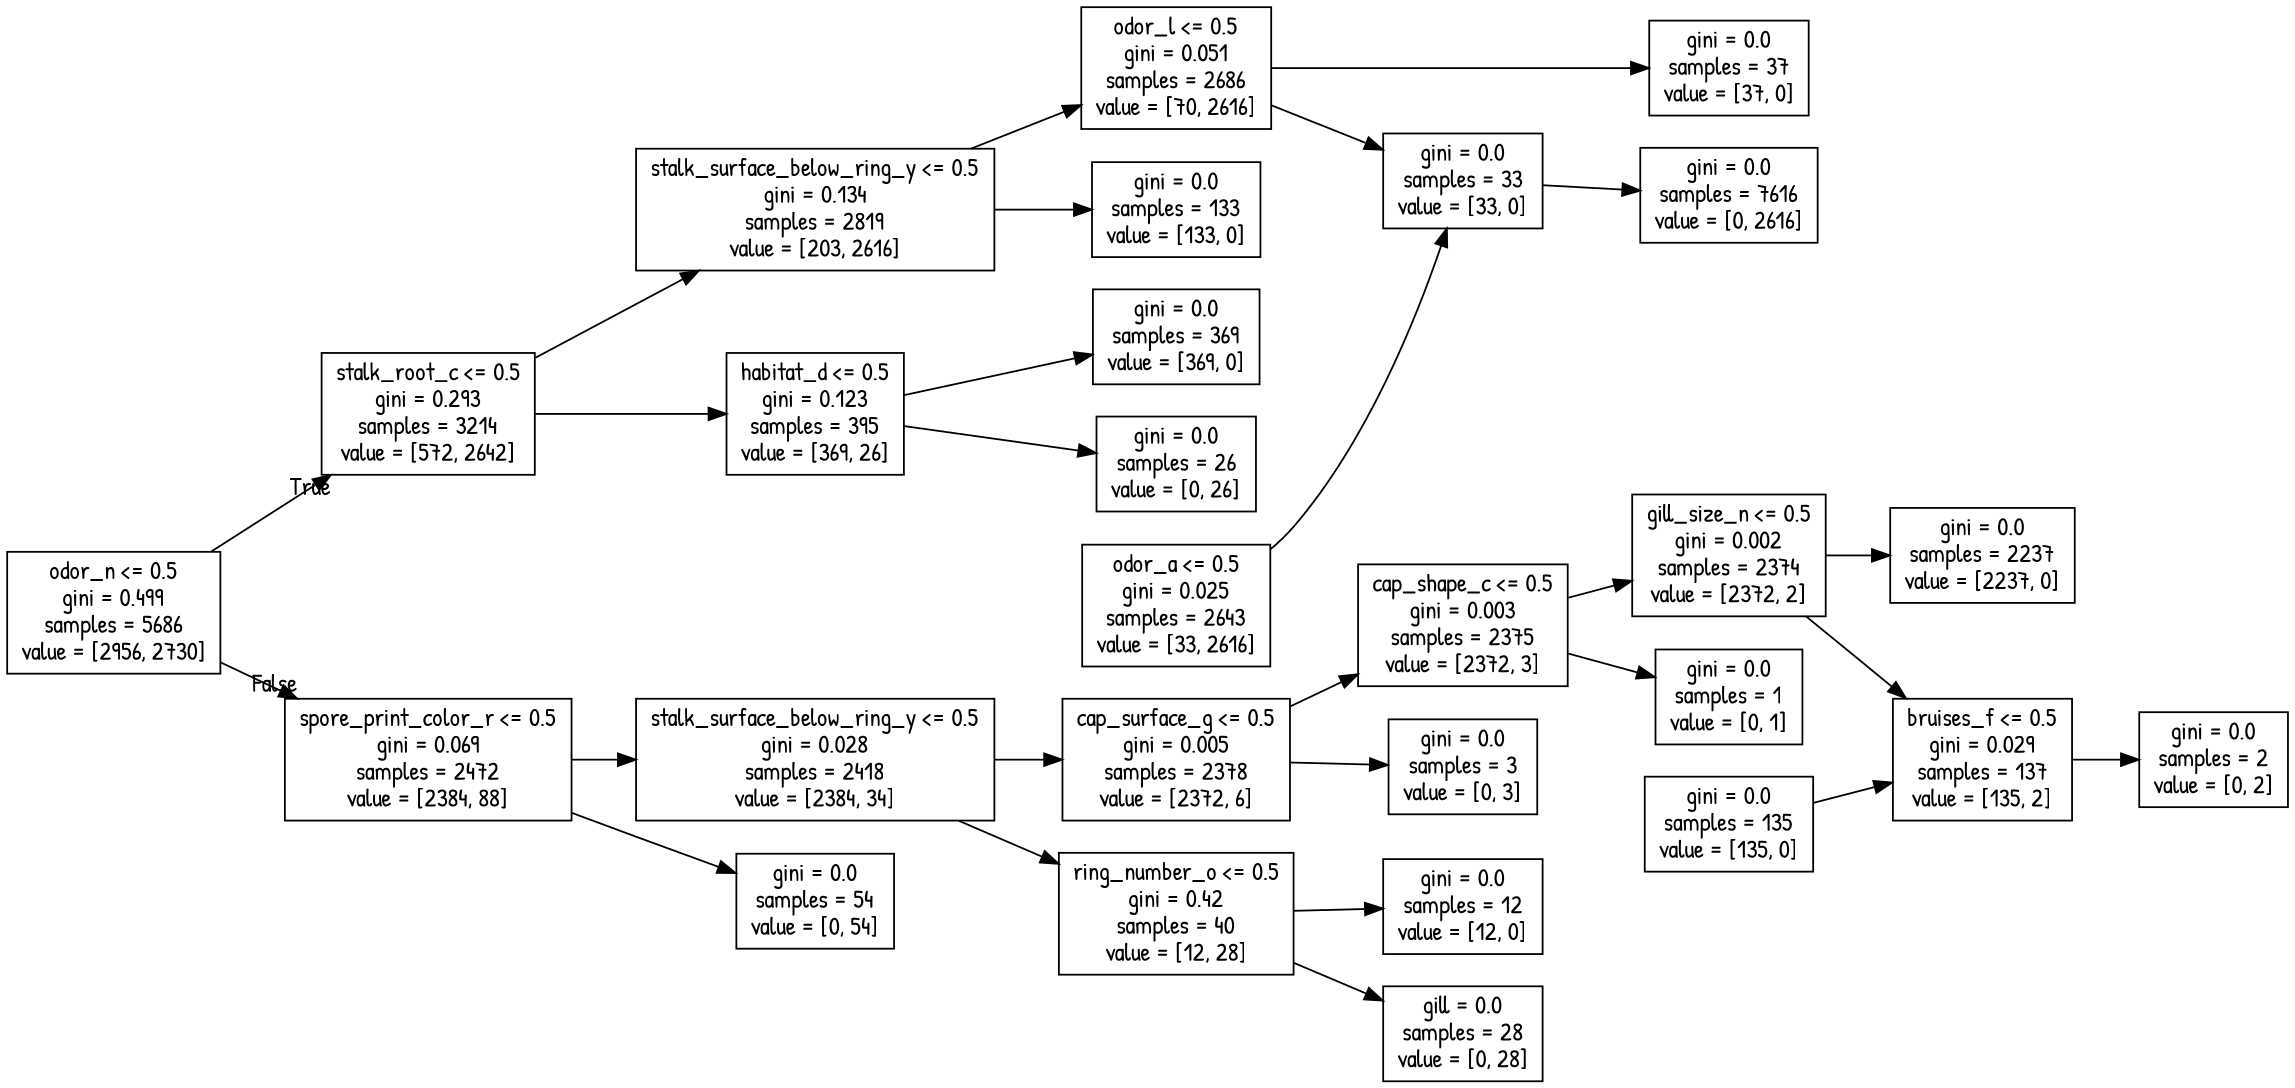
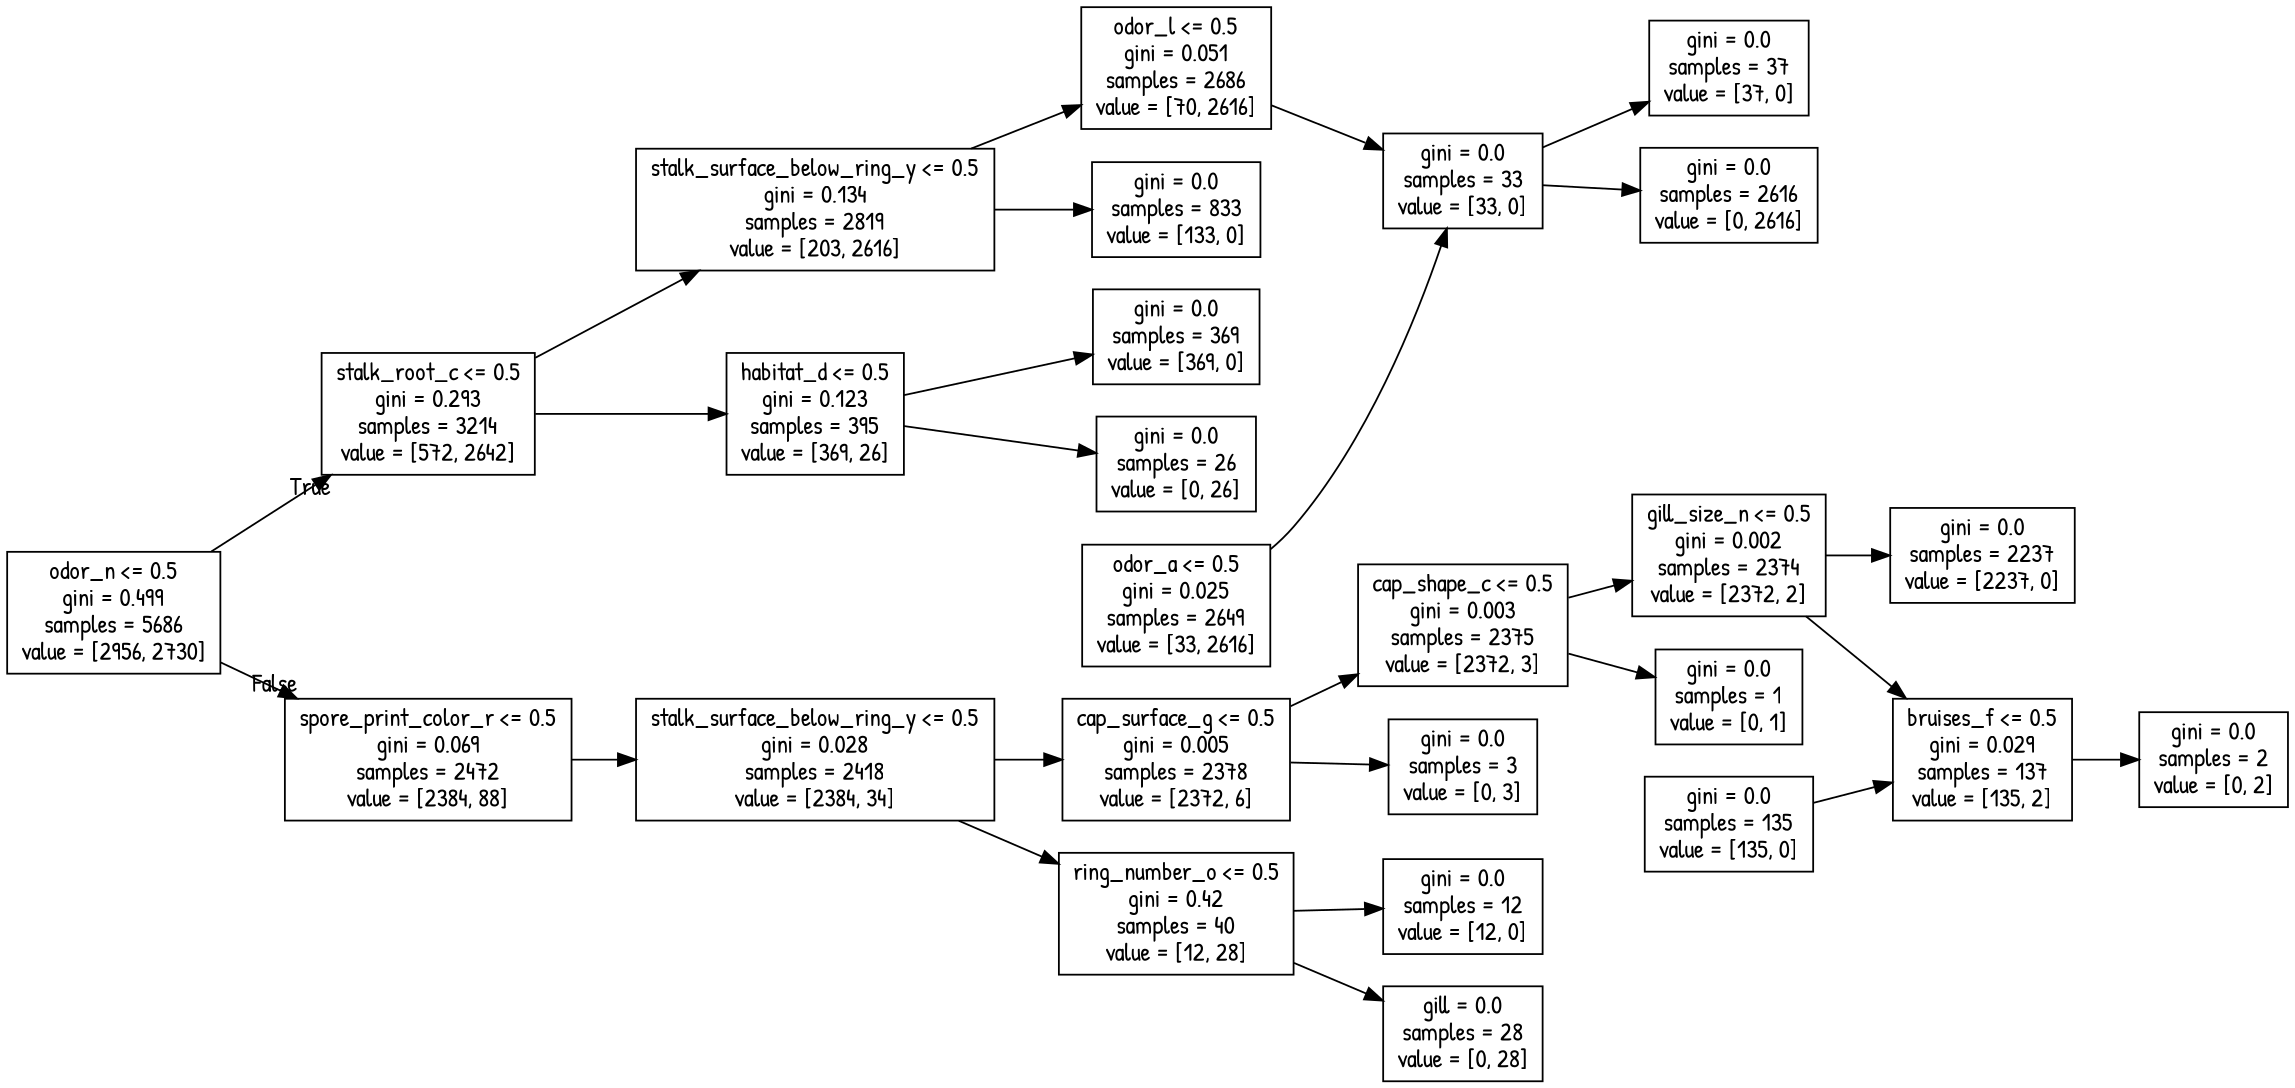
(1451, 68) -> (1587, 128)
(1729, 195) -> (1729, 195)
(1176, 210) -> (1176, 210)
(1176, 606) -> (1176, 606)
(815, 901) -> none
